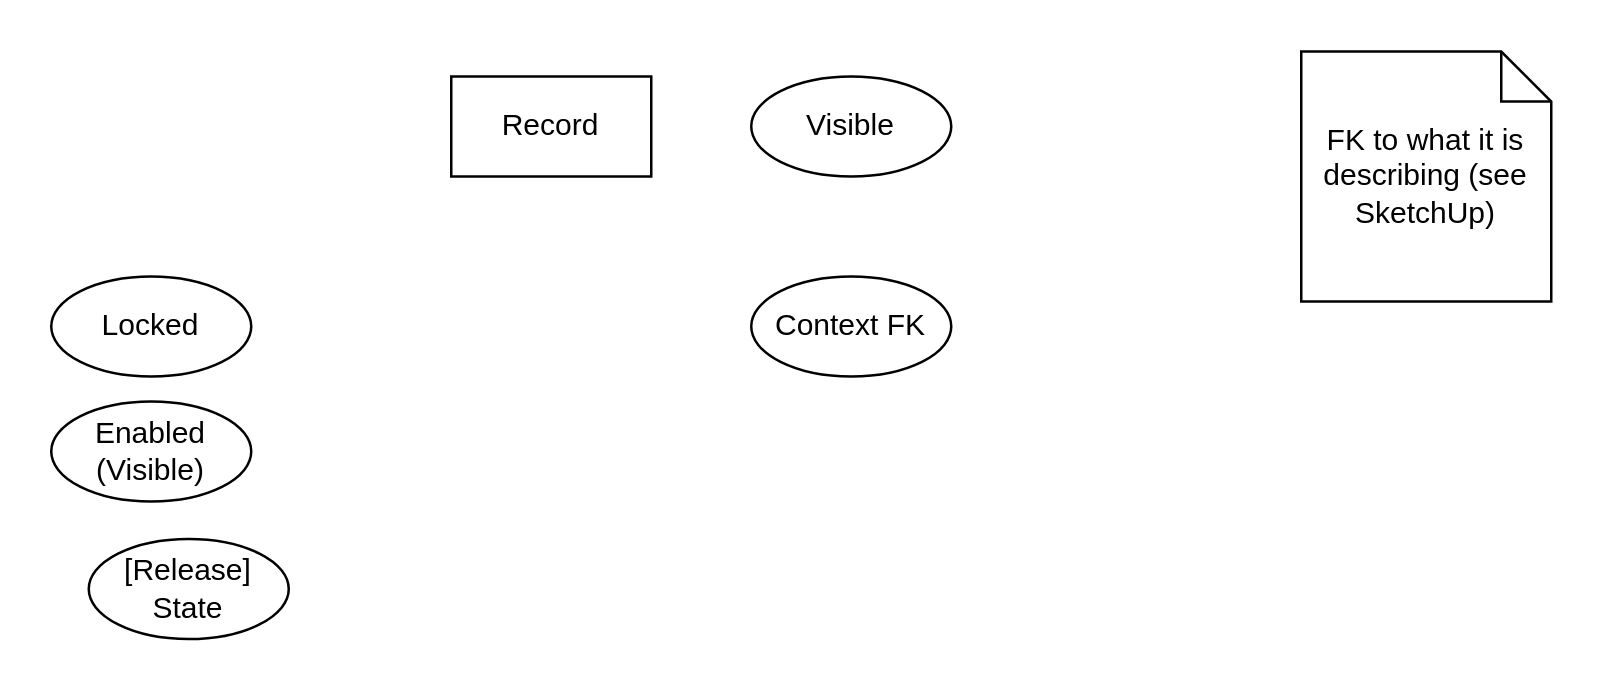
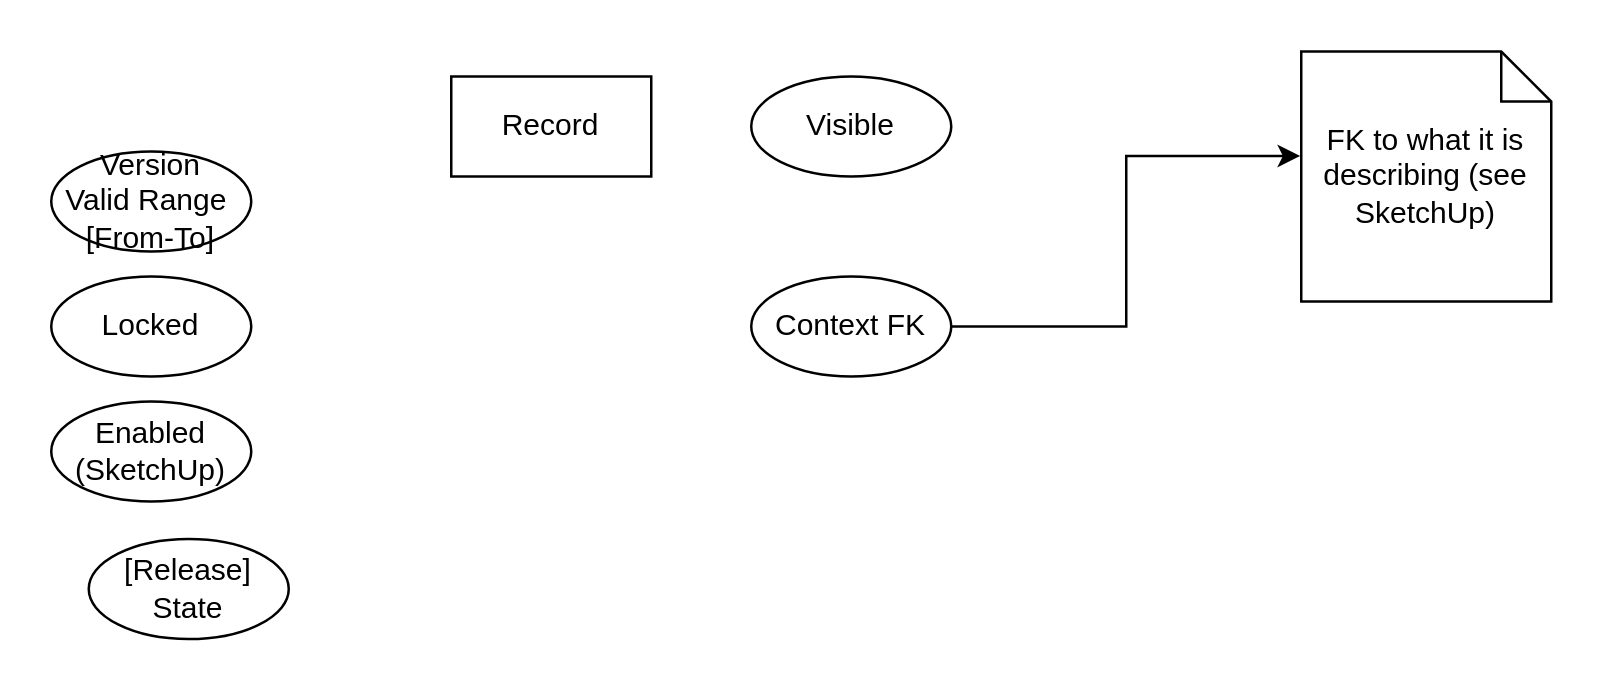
none -> (151, 201)
none -> (1126, 250)
(151, 451) -> (151, 451)
